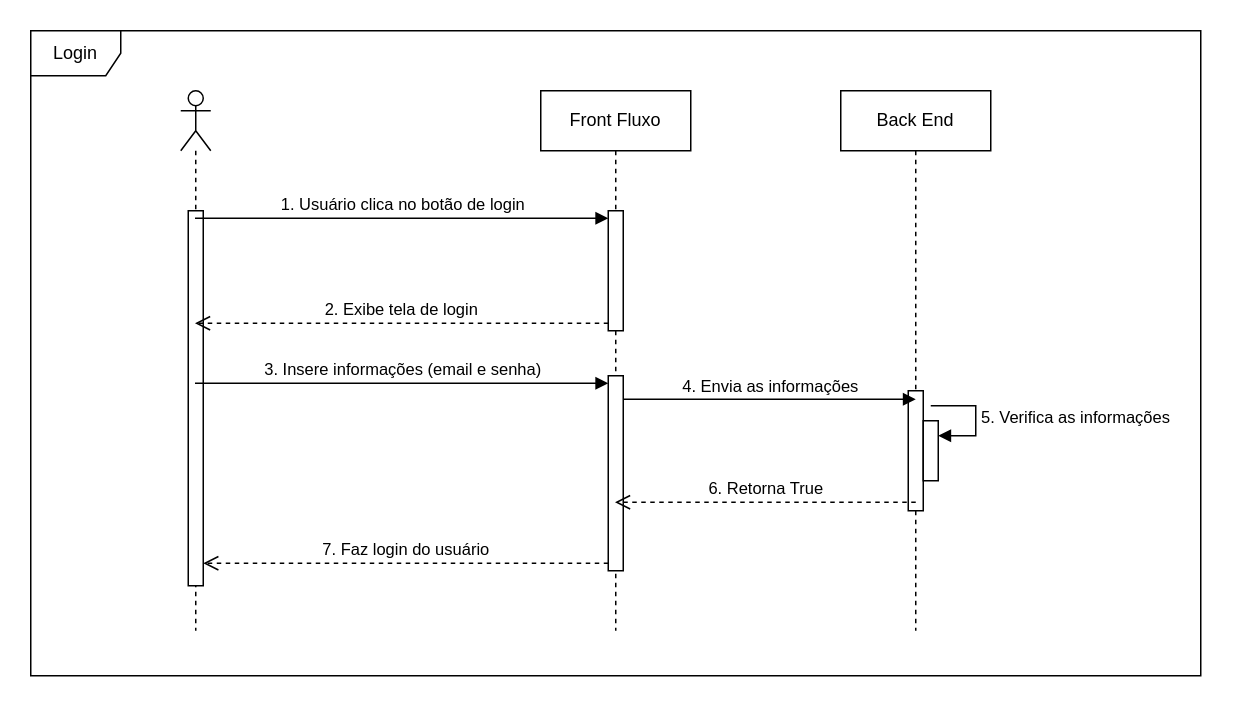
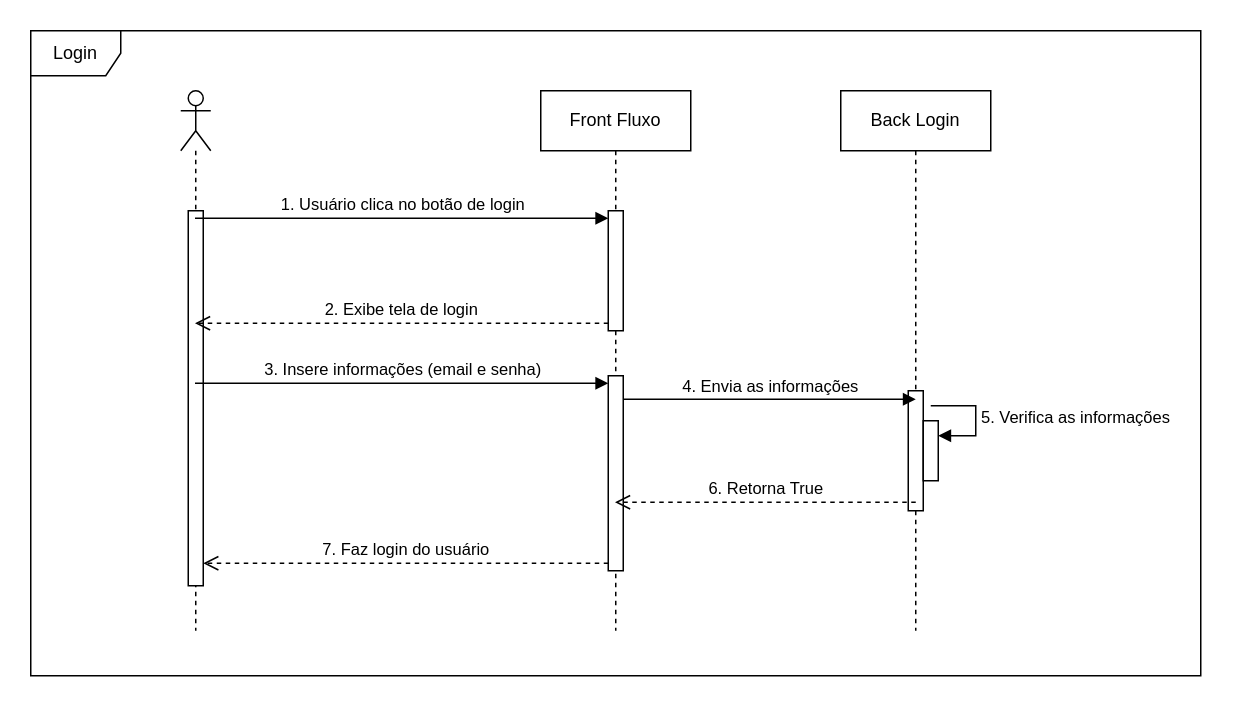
(916, 121) -> (916, 121)
